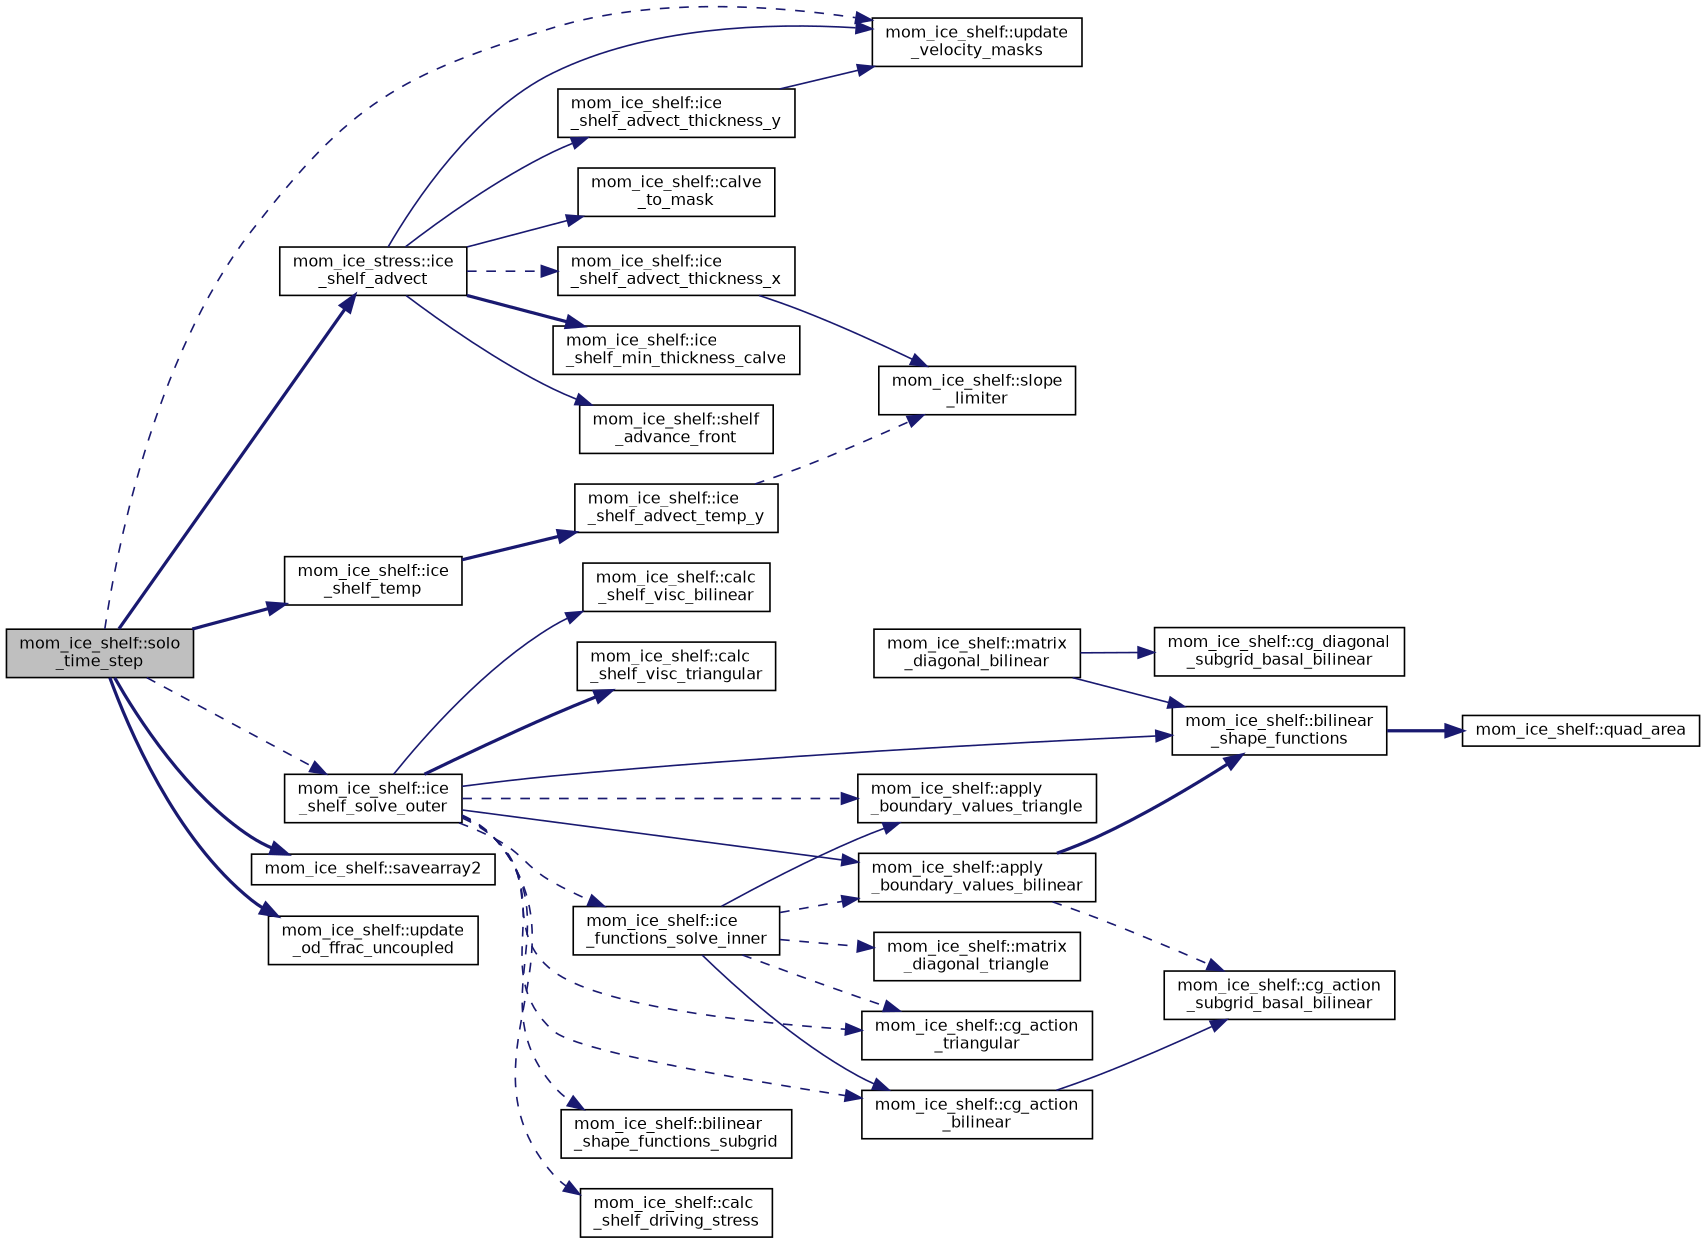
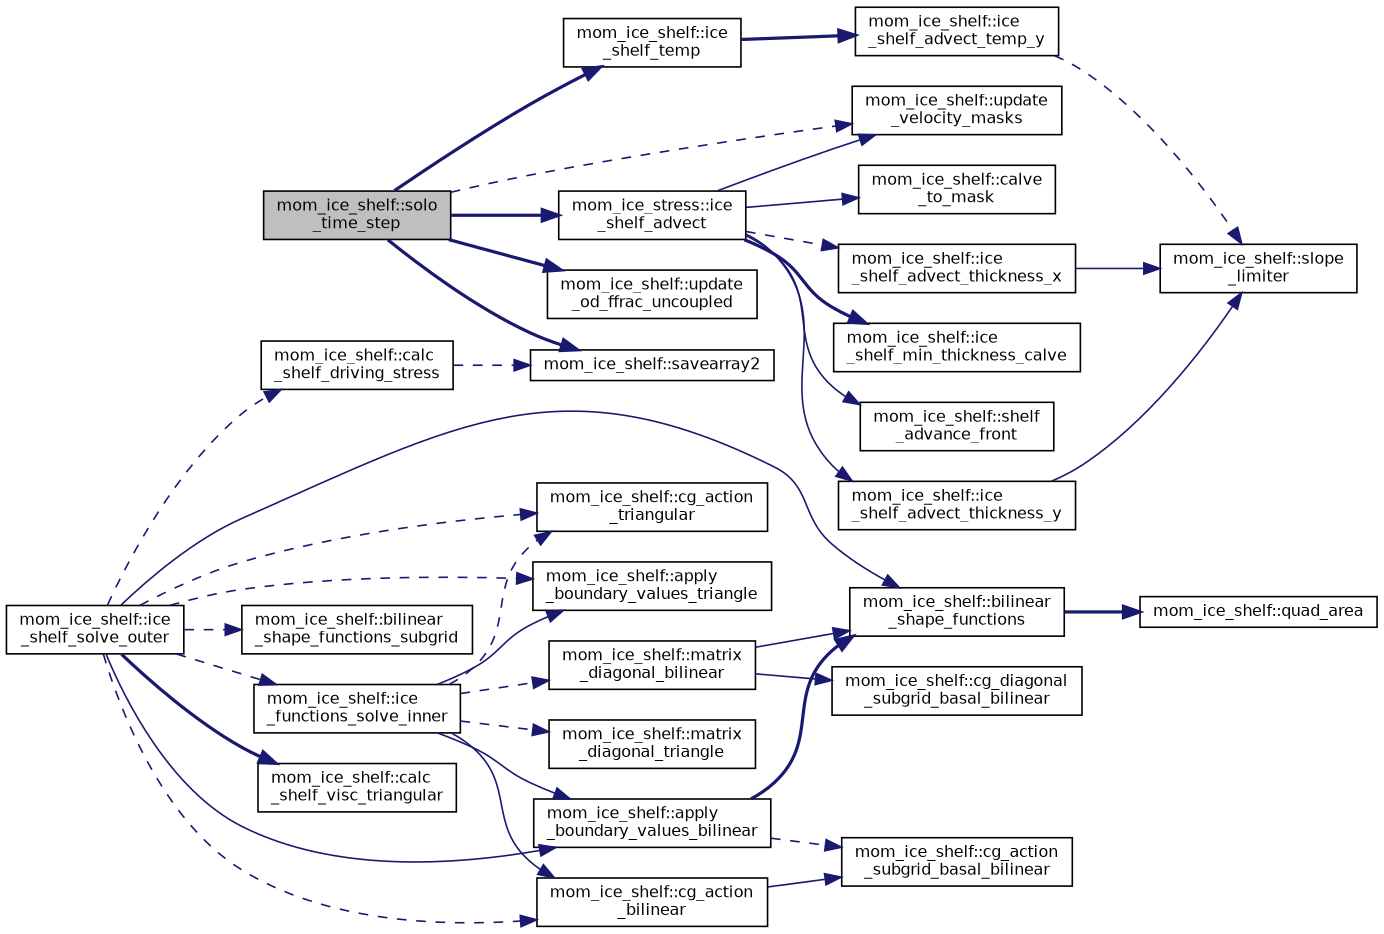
(819, 80) -> (1152, 405)
none -> (484, 365)
(676, 587) -> none
none -> (496, 688)
(229, 722) -> none
(811, 907) -> (497, 762)
